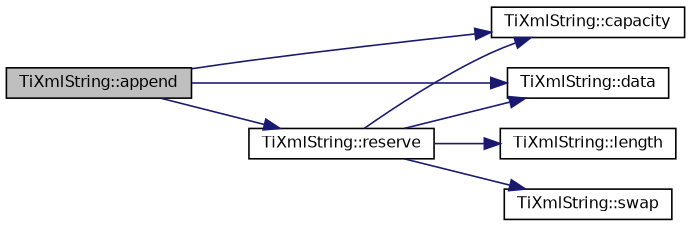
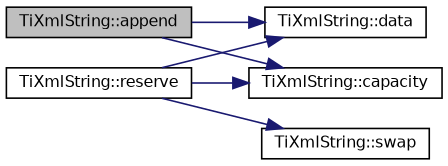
(213, 111) -> none
(588, 144) -> none
